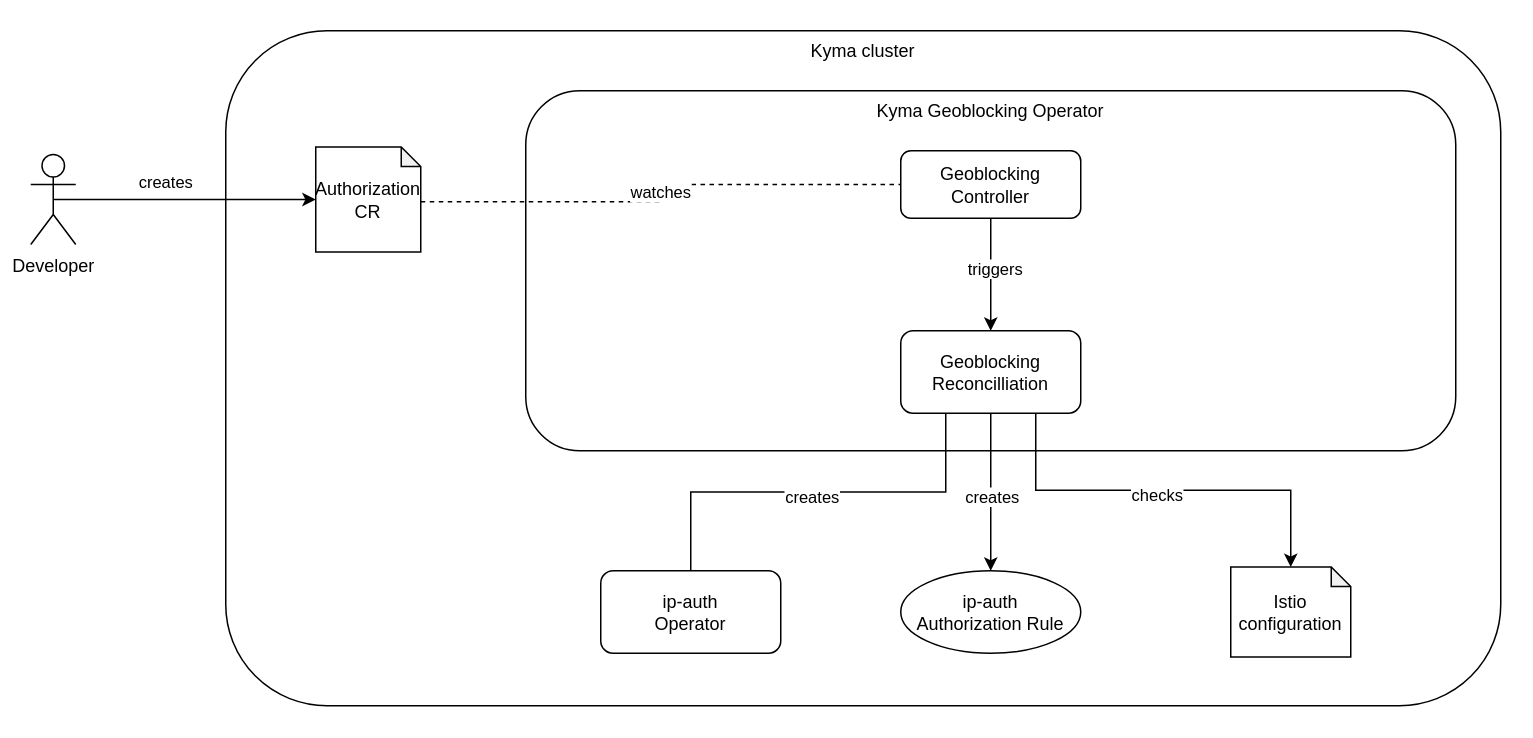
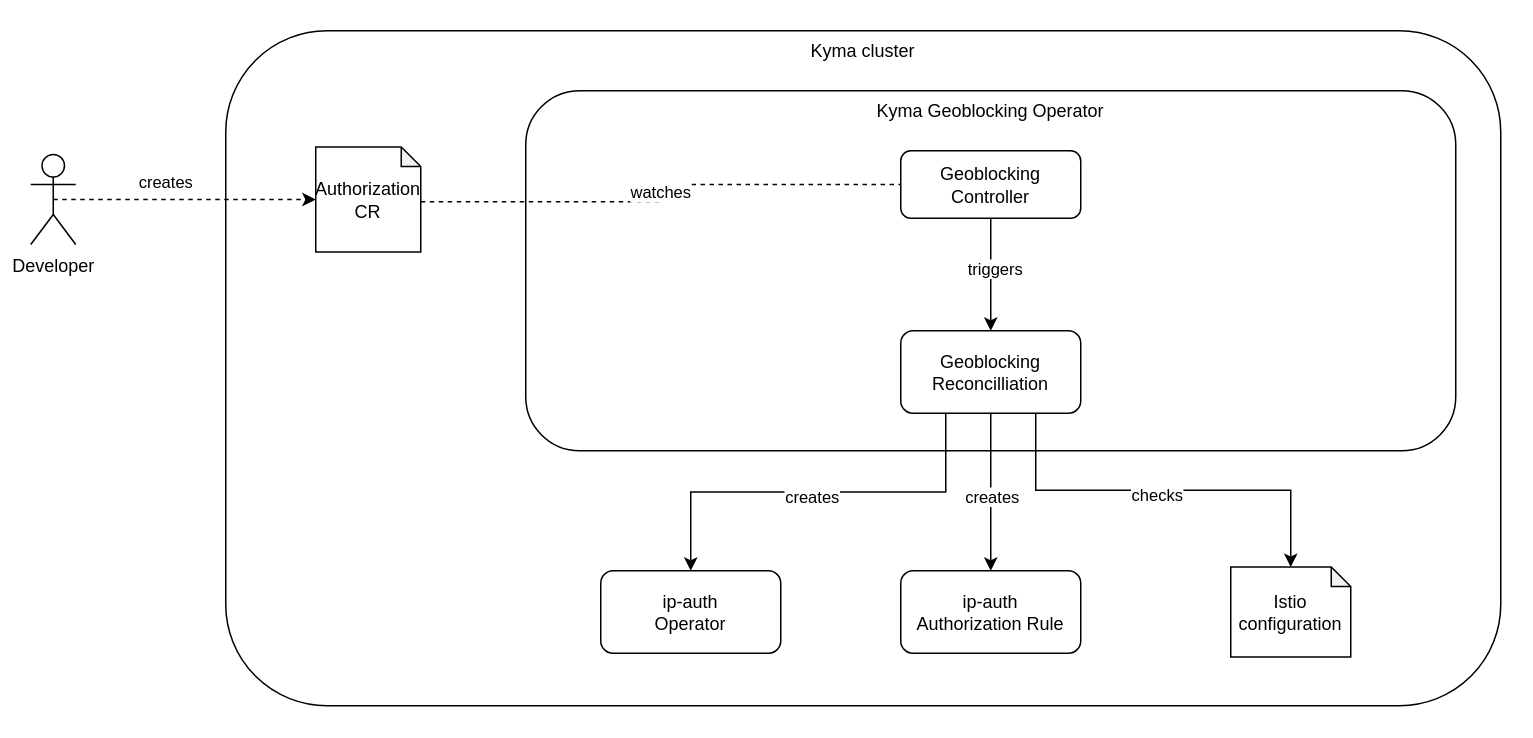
(180, 200) -> (180, 200)
(691, 563) -> (691, 559)
(991, 612) -> (991, 612)
